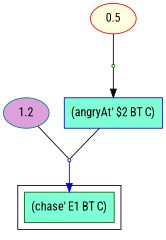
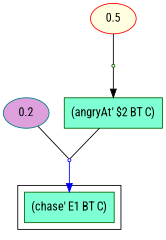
(26, 113) -> (26, 113)
(113, 113) -> (113, 113)
